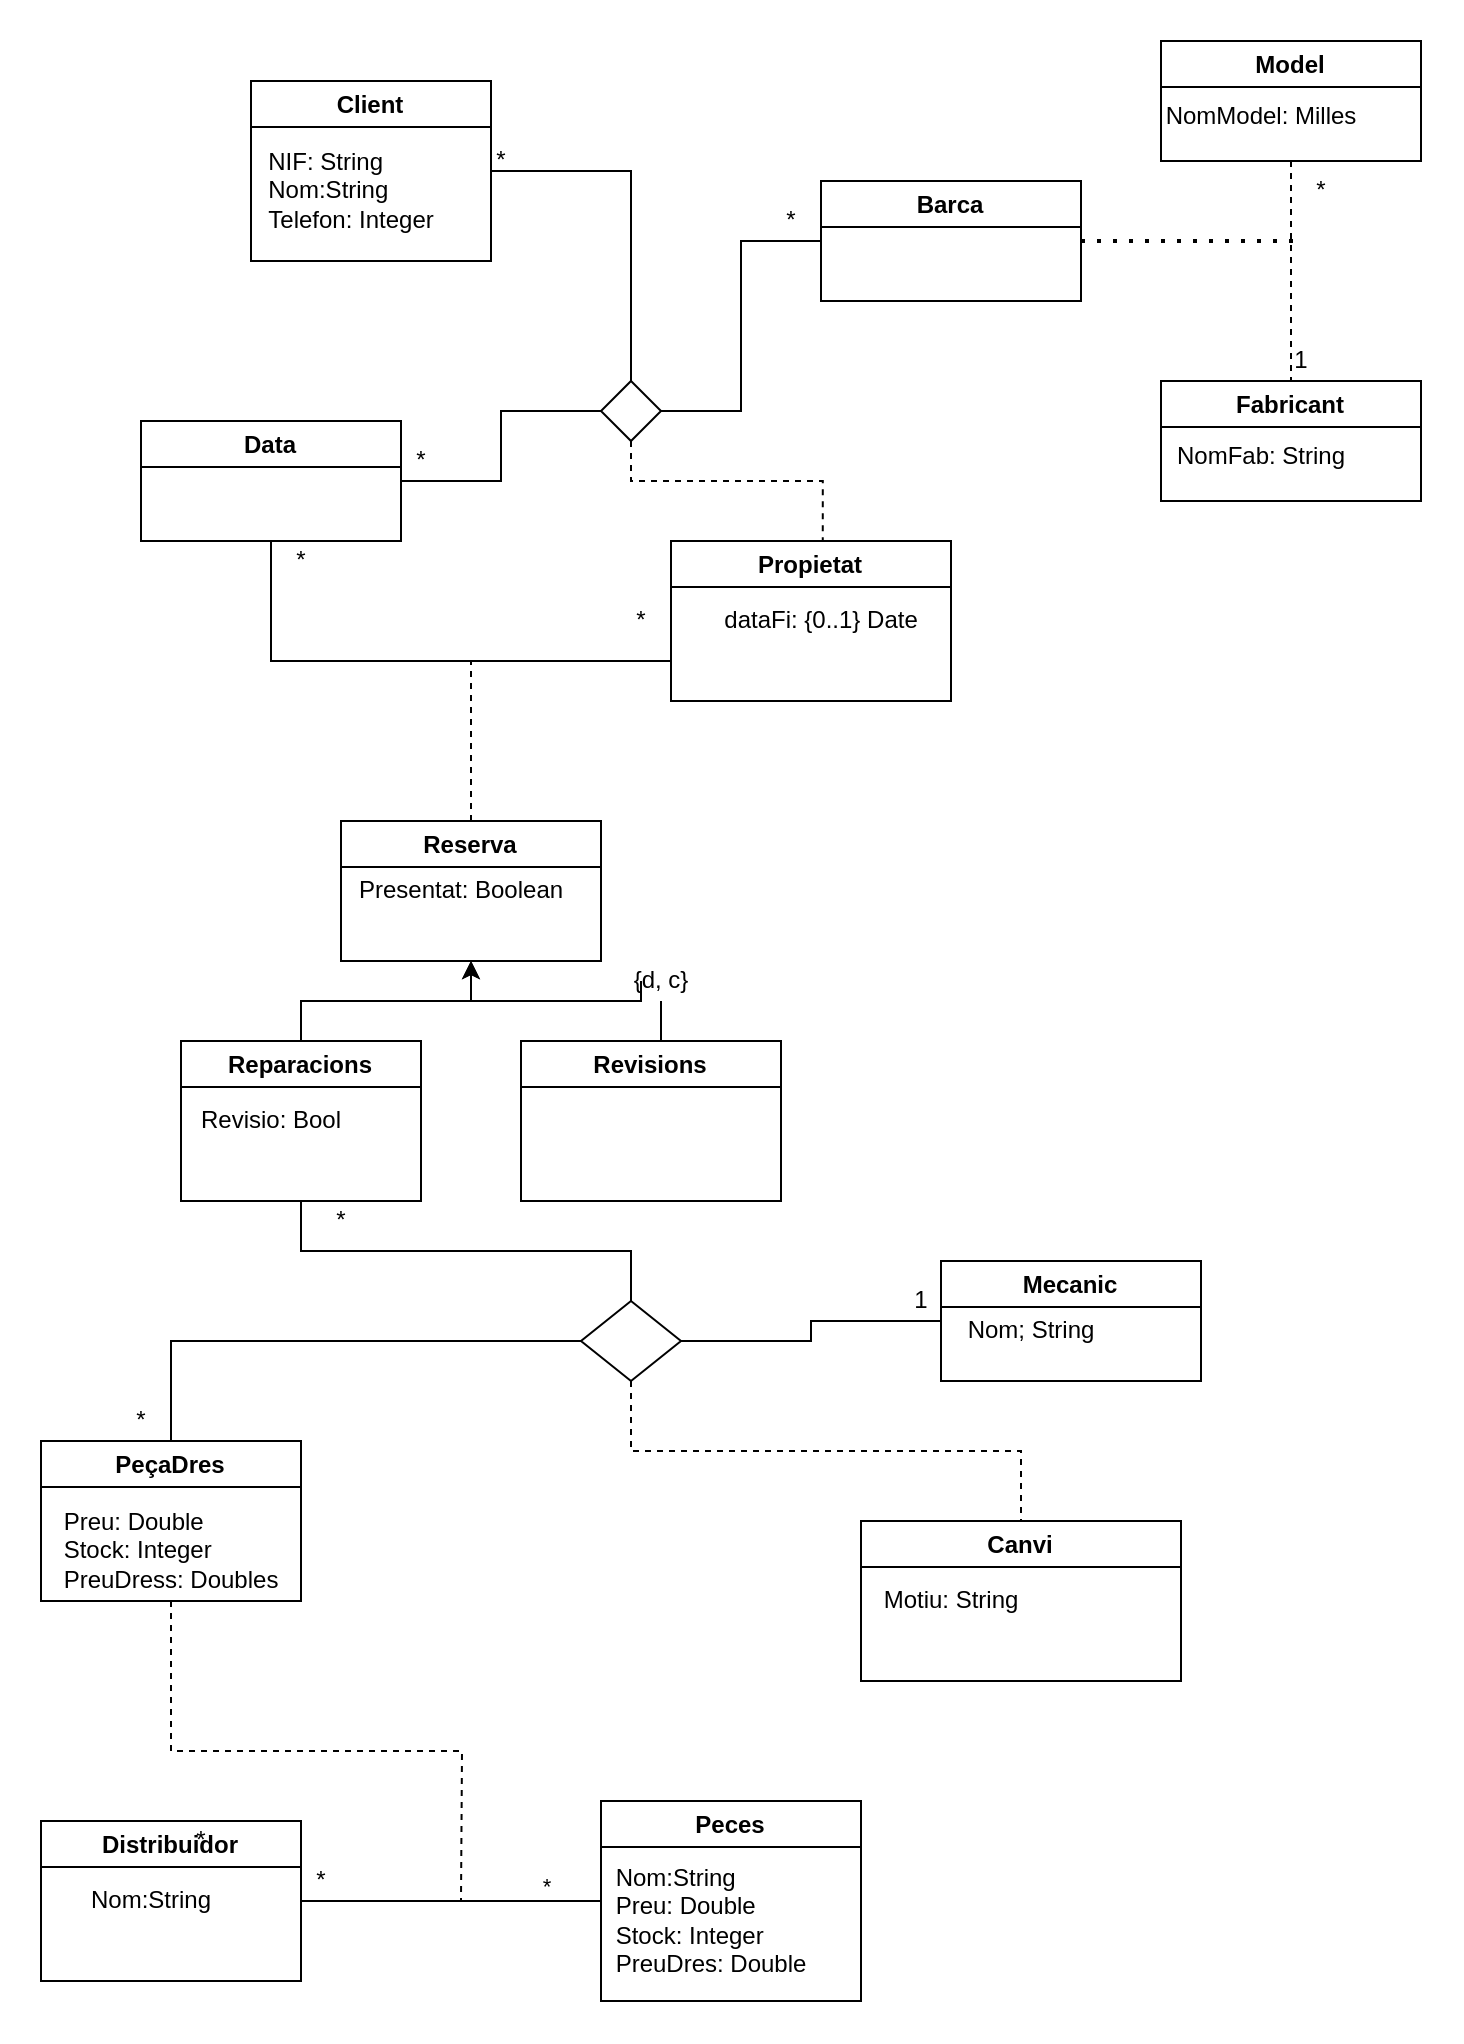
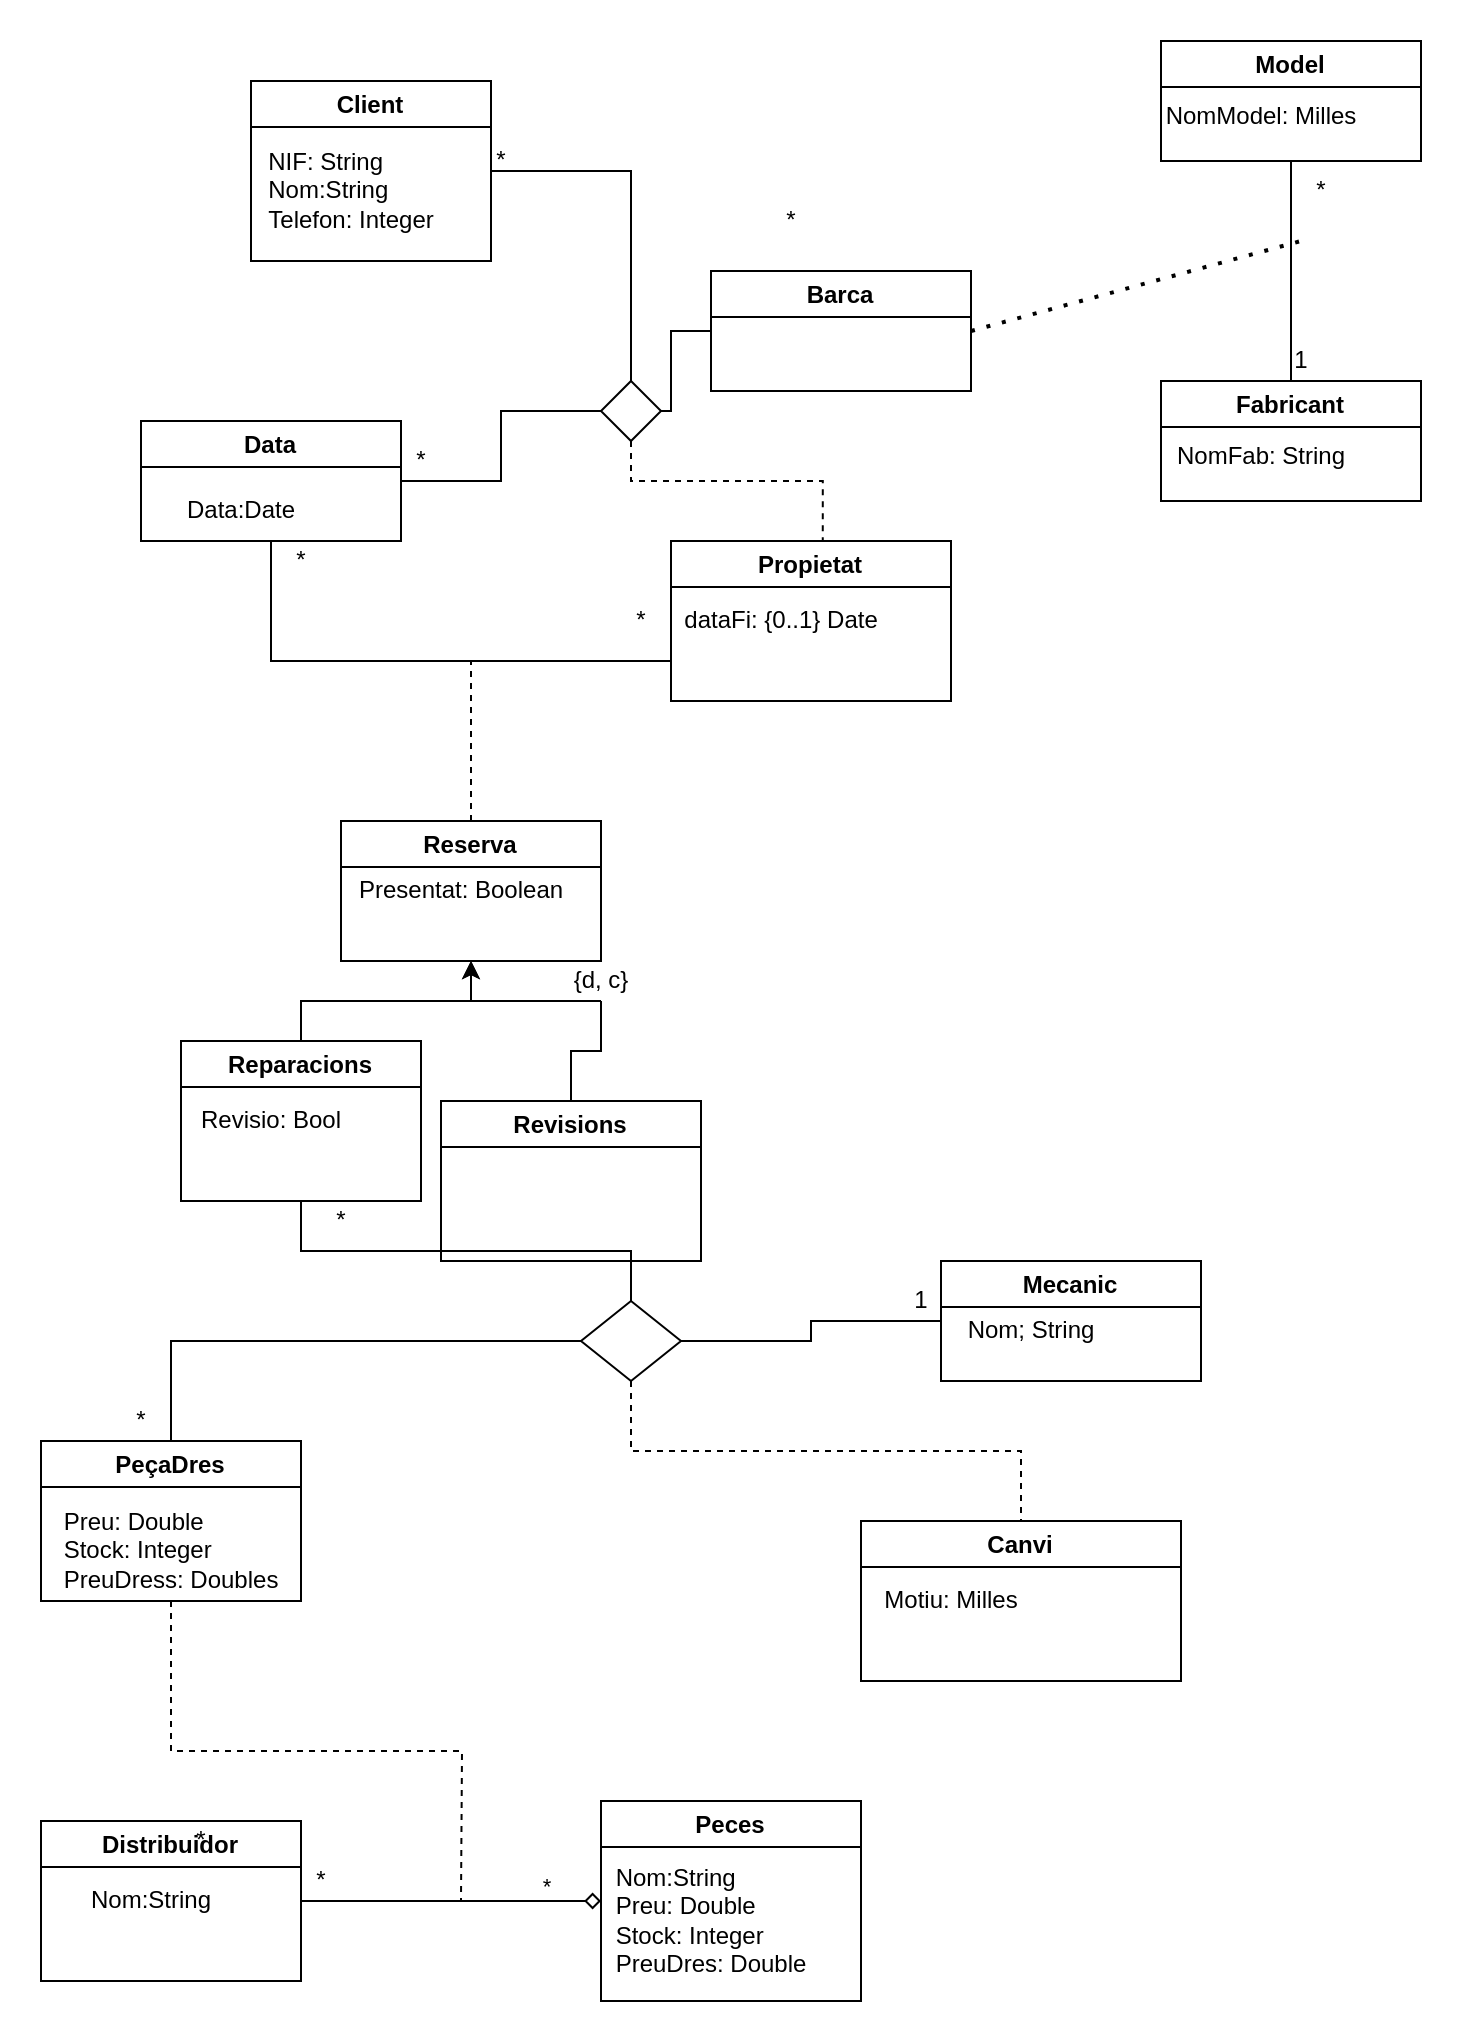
(951, 241) -> (841, 331)
(1291, 313) -> (1291, 313)
none -> (241, 511)
(821, 621) -> (781, 621)
(661, 981) -> (601, 981)
(651, 1121) -> (571, 1181)
(952, 1601) -> (952, 1601)
(591, 1901) -> (585, 1901)
